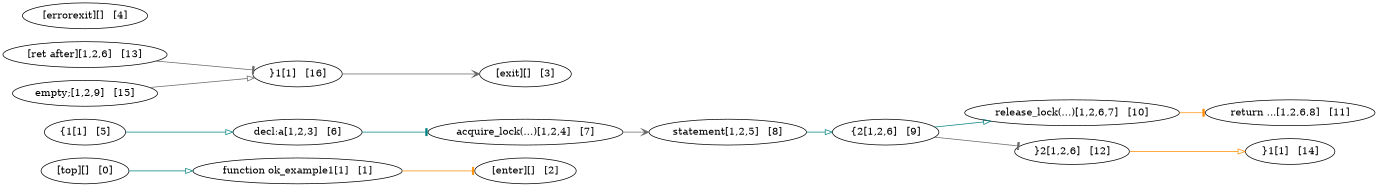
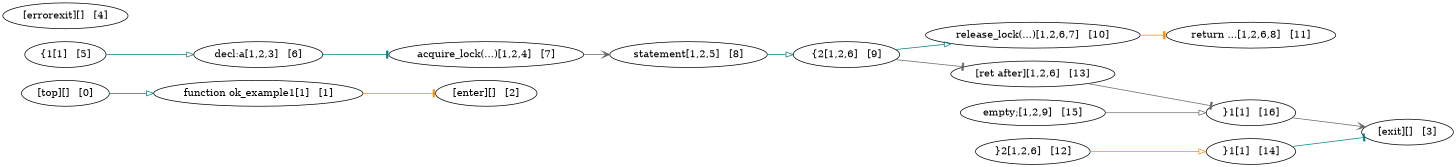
(975, 141) -> (928, 63)
none -> (1327, 142)
